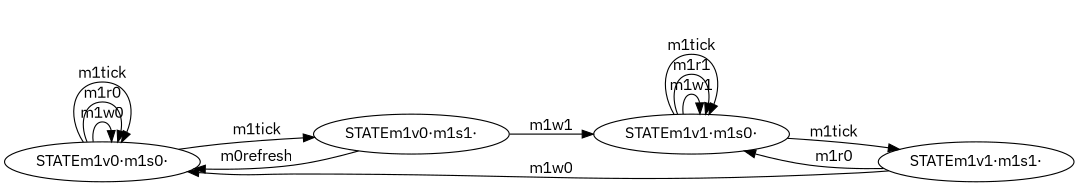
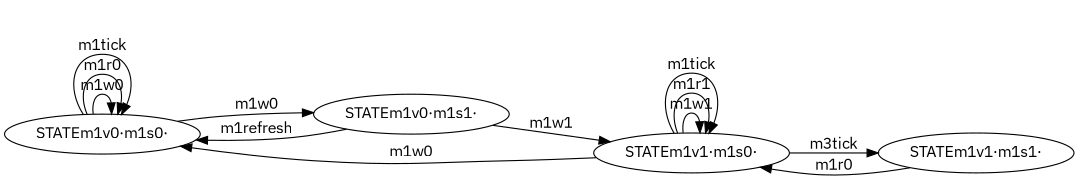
(257, 130) -> (257, 105)
(834, 132) -> (834, 145)
(257, 157) -> (257, 129)
(544, 177) -> (394, 164)
